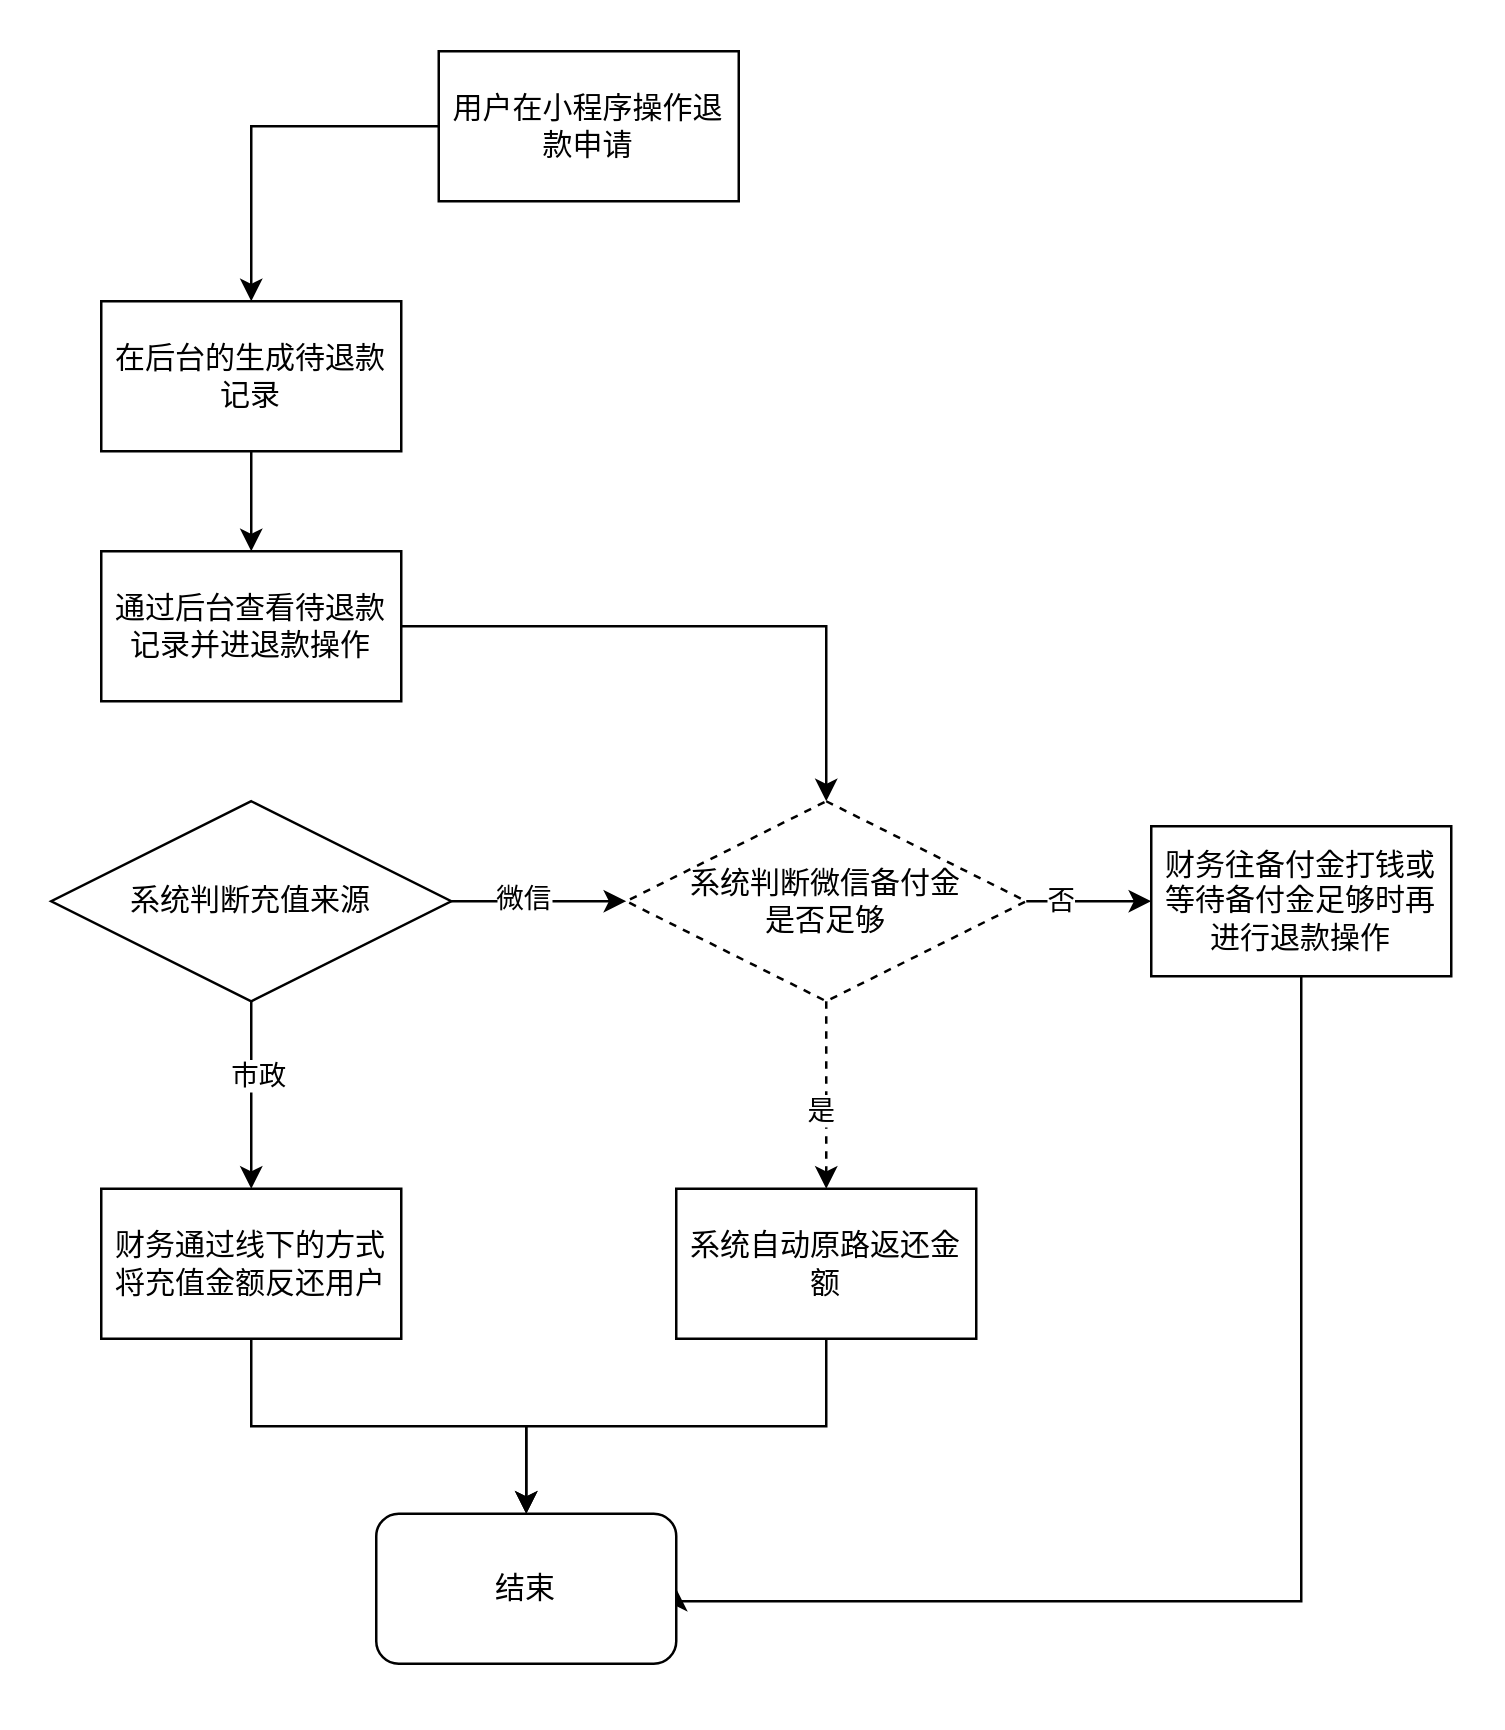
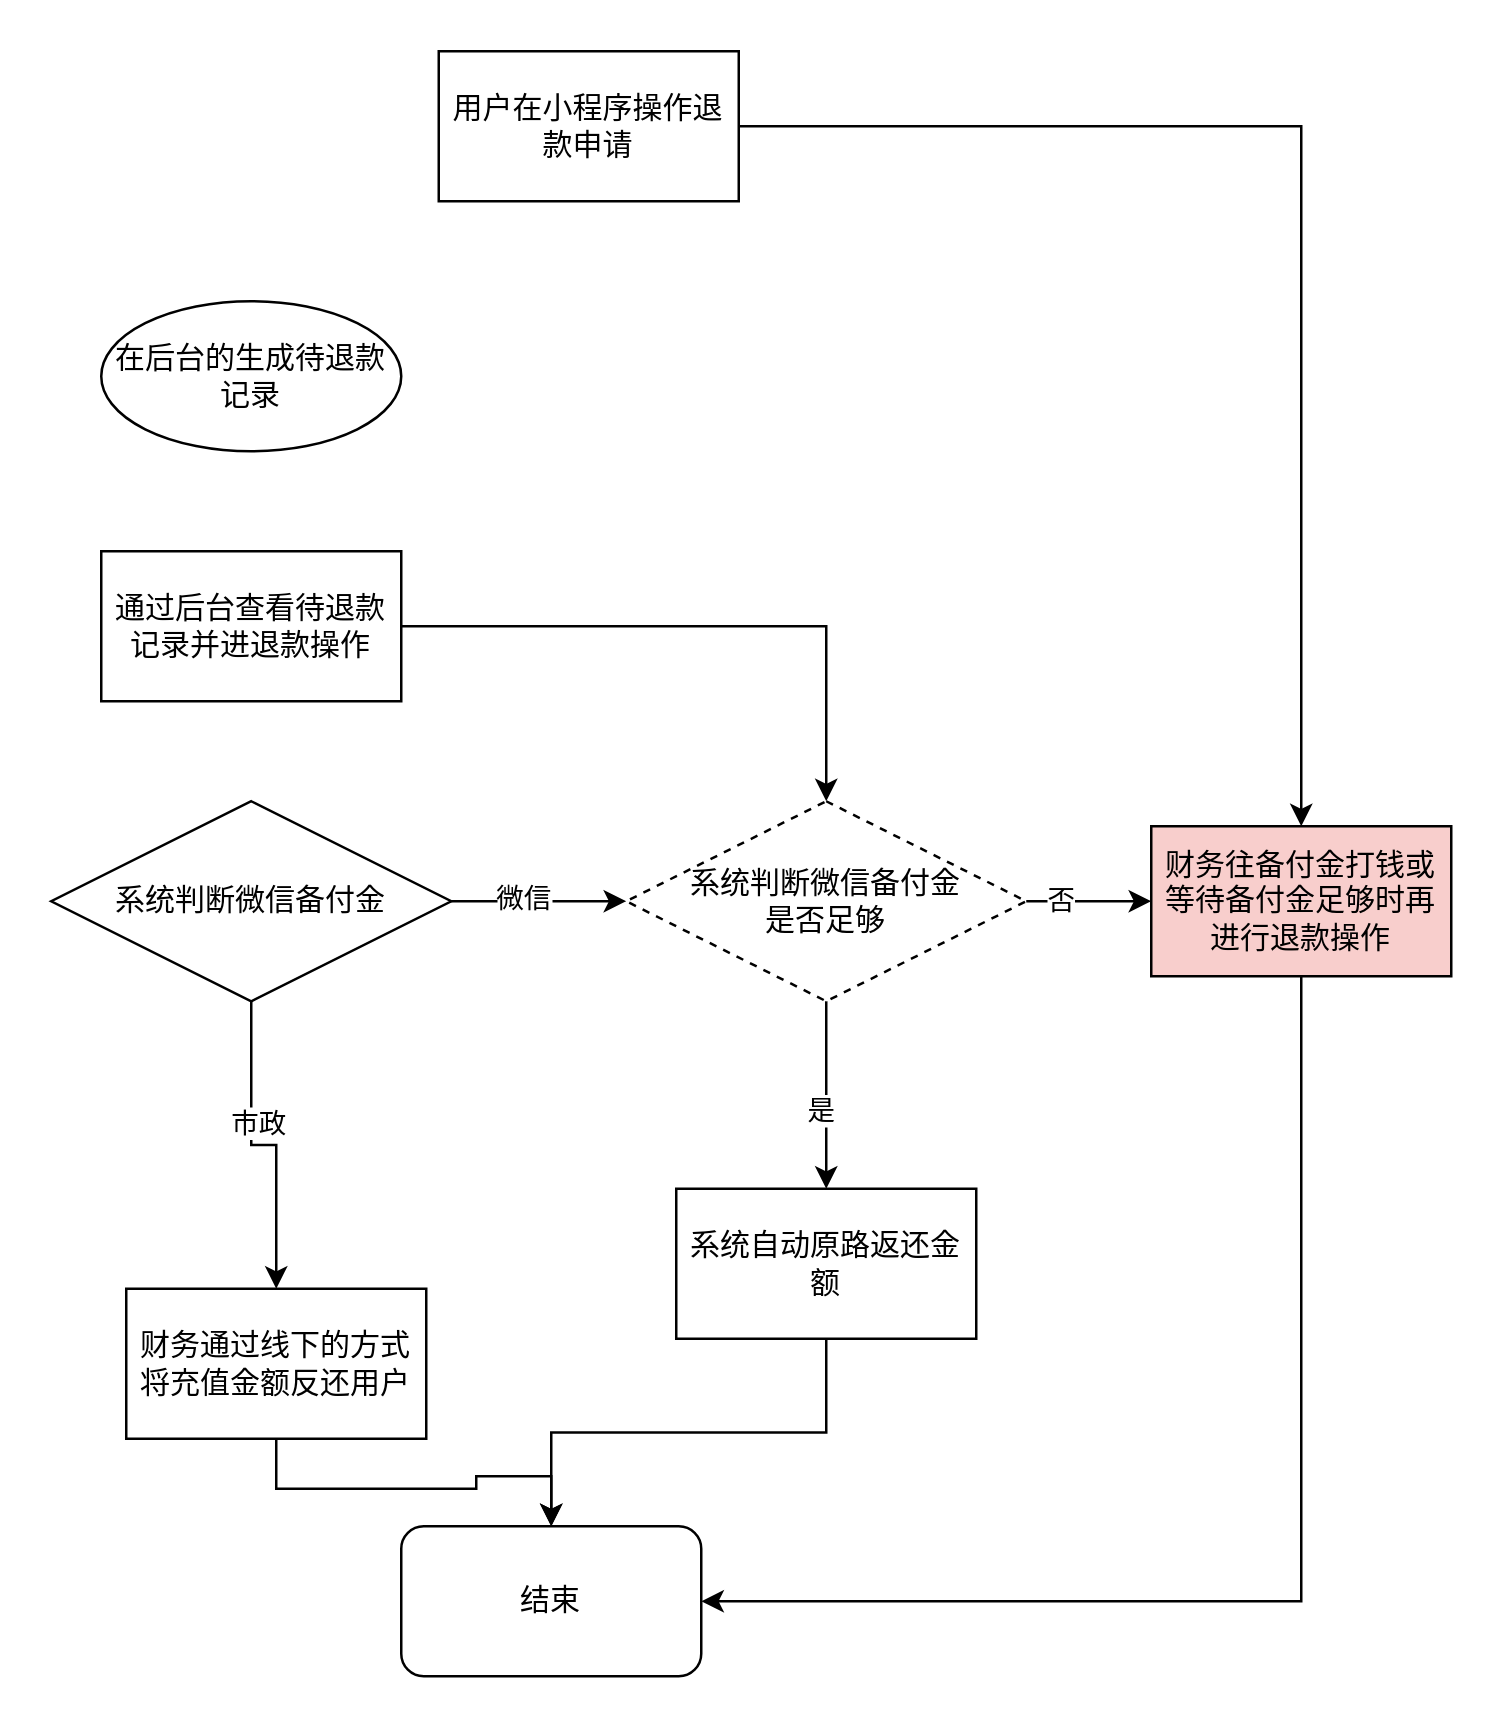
(265, 126) -> (1301, 187)
(251, 376) -> (251, 376)
(251, 493) -> none
(251, 901) -> (251, 901)
(1301, 901) -> (1301, 901)
(826, 1047) -> (826, 1047)
(251, 1264) -> (276, 1364)
(526, 1589) -> (551, 1601)
